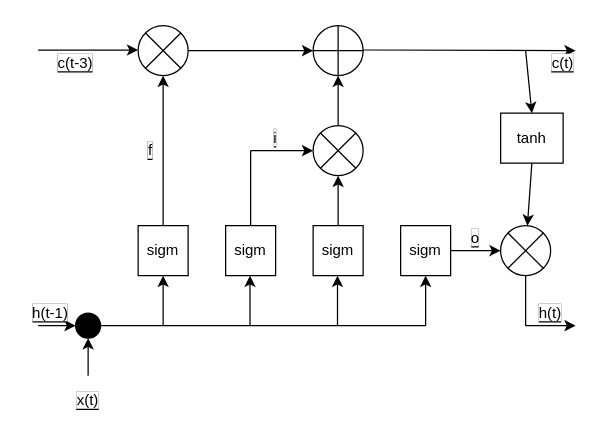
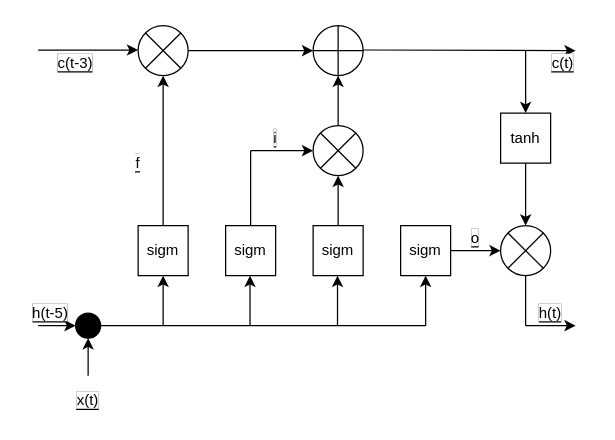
(532, 138) -> (526, 138)
(151, 151) -> (138, 163)
(51, 313) -> (51, 313)
